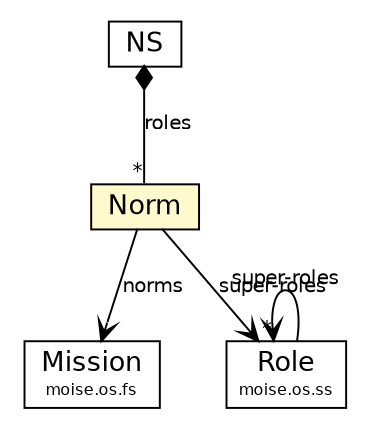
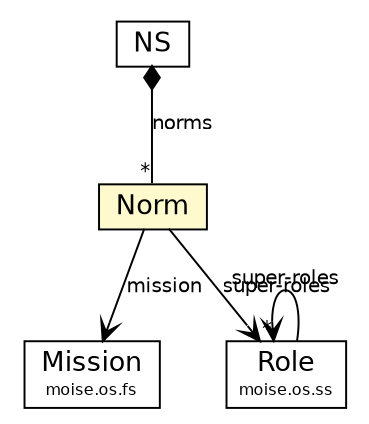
(169, 125) -> (182, 125)
(153, 287) -> (165, 287)
